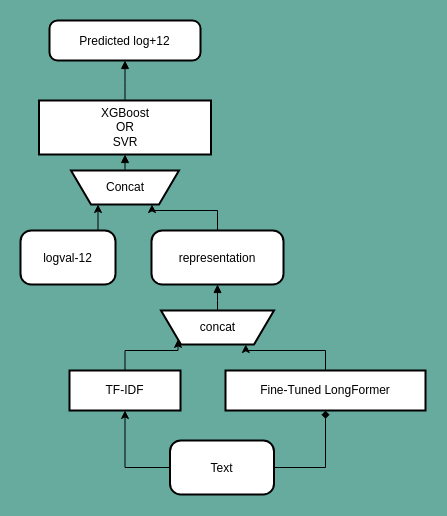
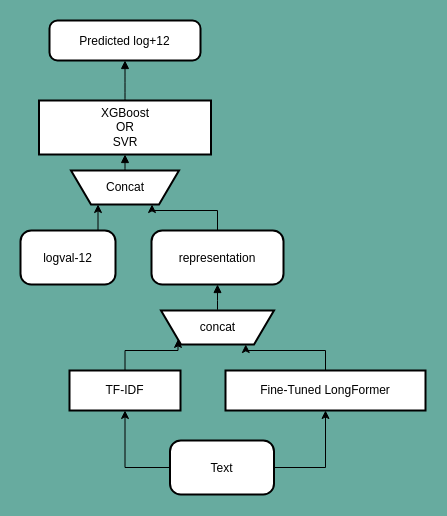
(326, 419) -> (326, 419)
